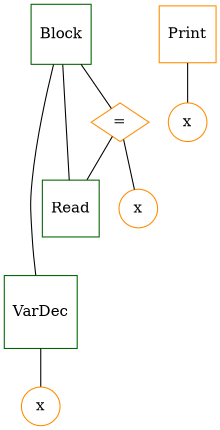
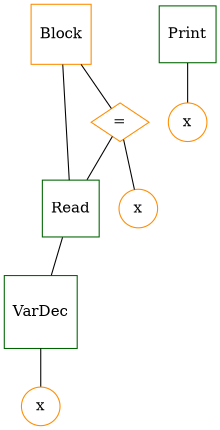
(61, 34) -> (61, 34)
(188, 34) -> (188, 34)
(33, 169) -> (57, 256)
